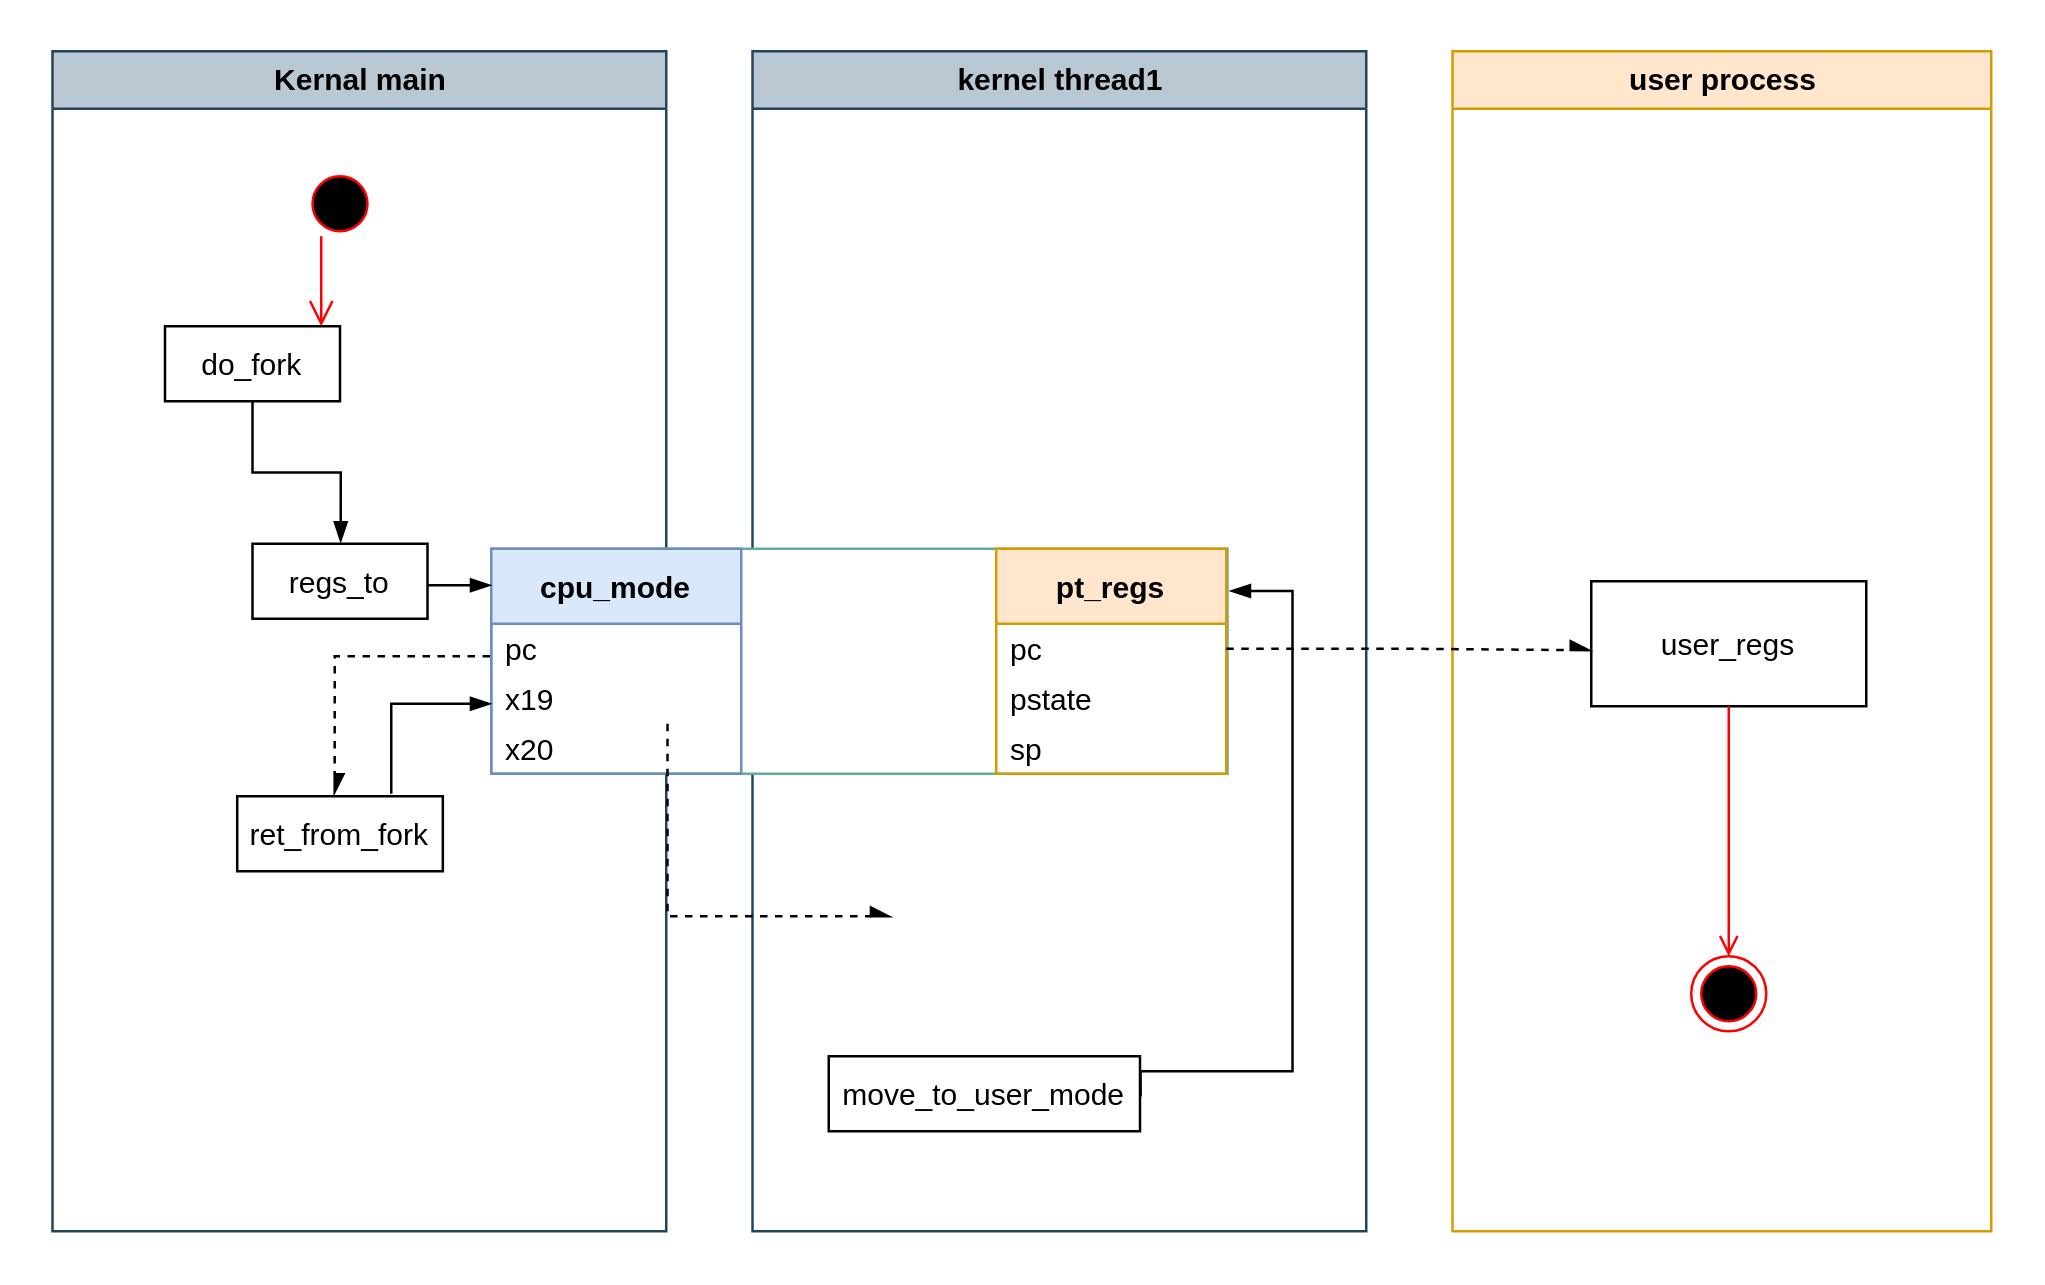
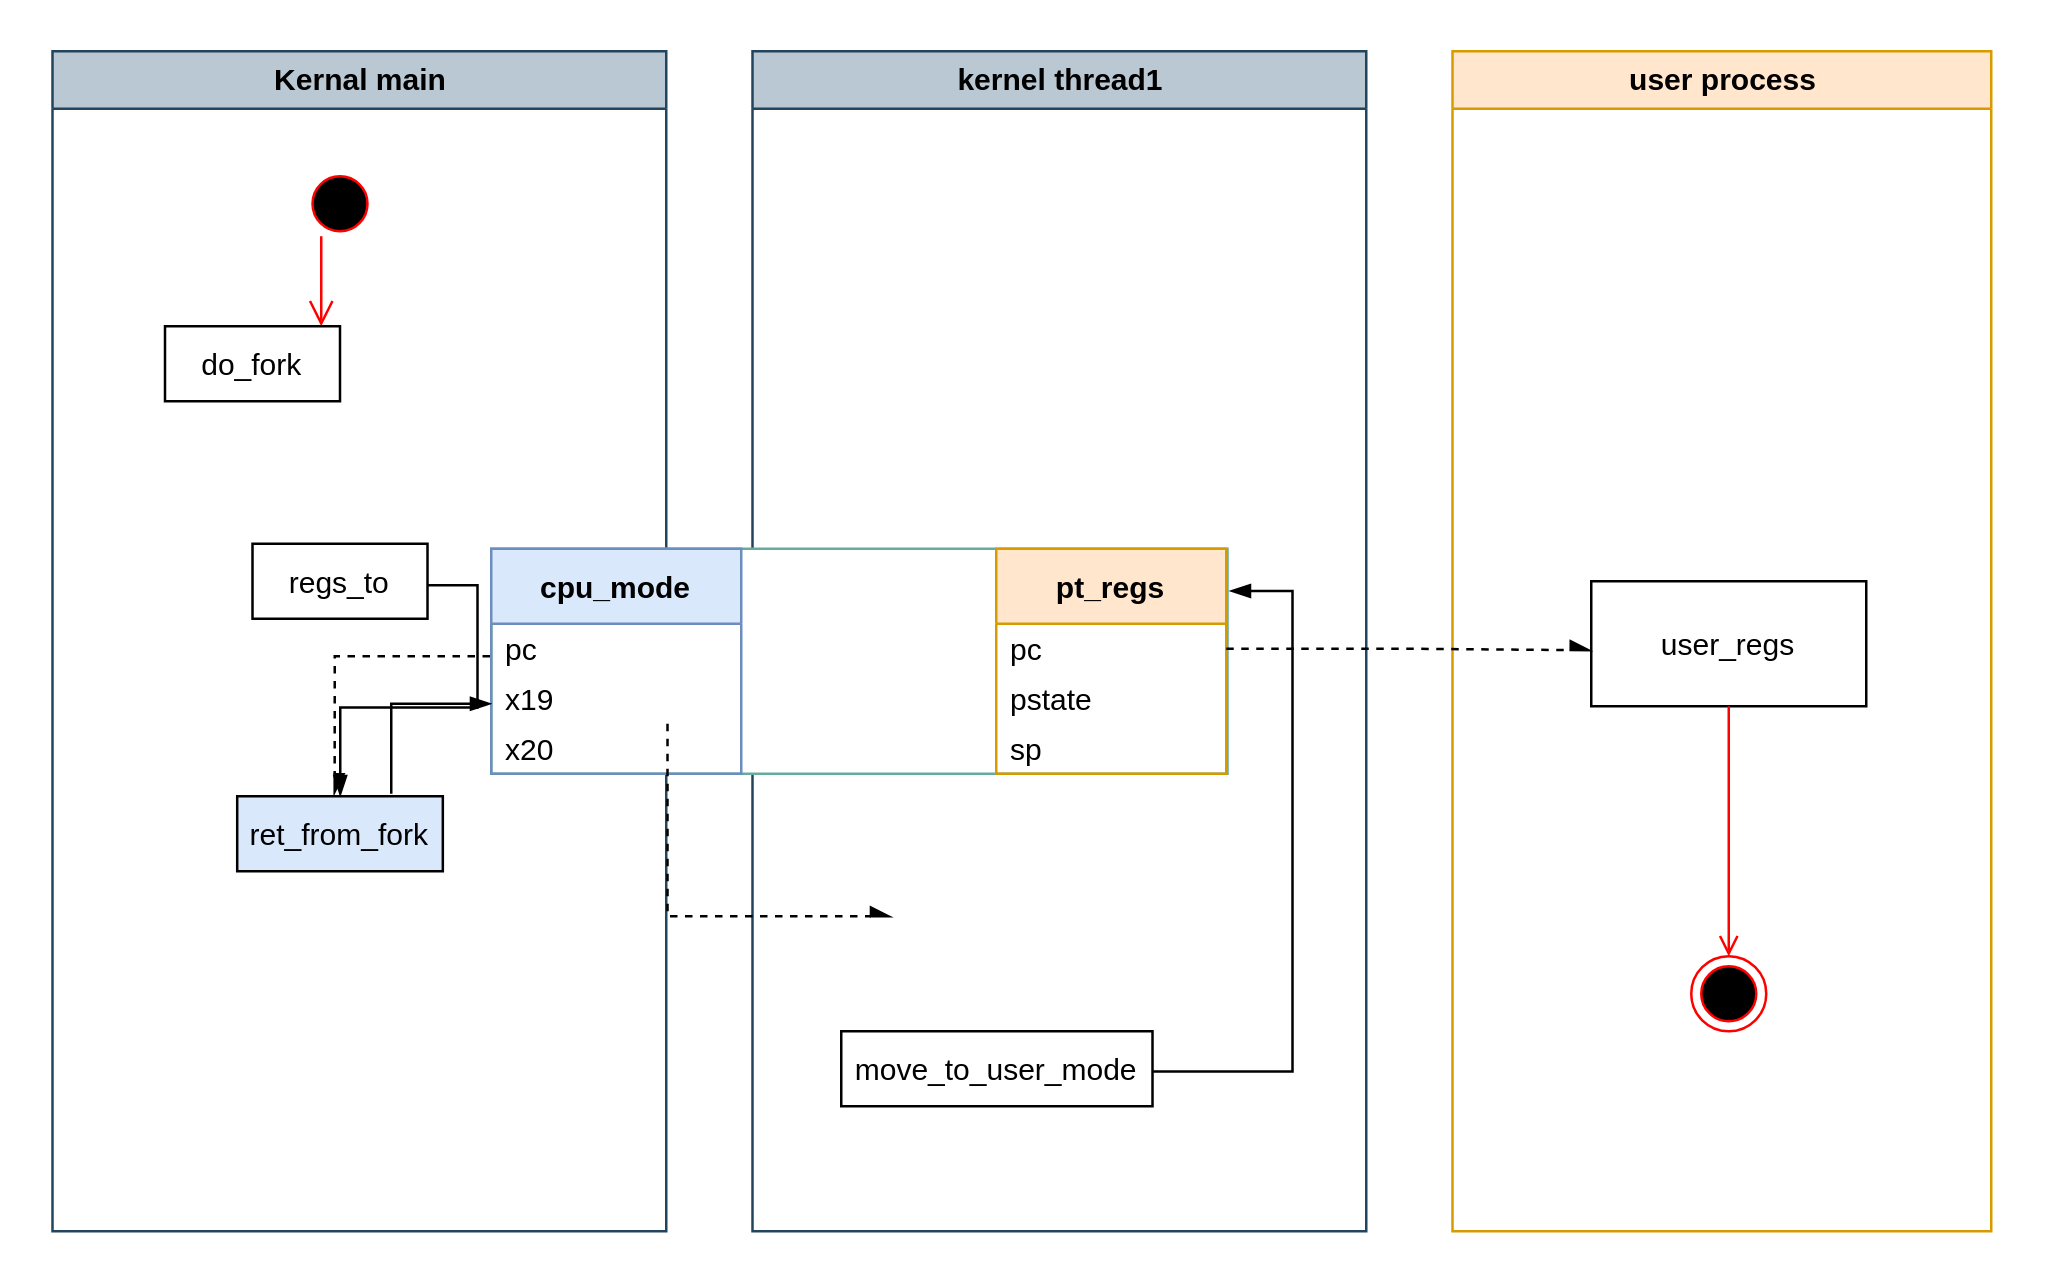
(286, 473) -> none
(469, 585) -> (340, 718)
(340, 834) -> (340, 834)
(984, 1094) -> (997, 1069)
